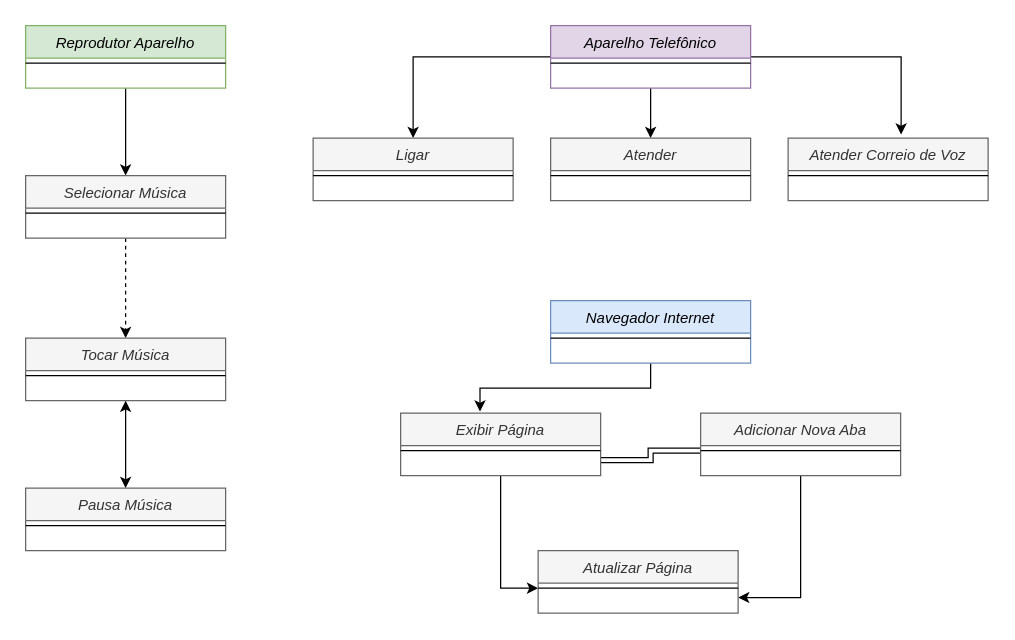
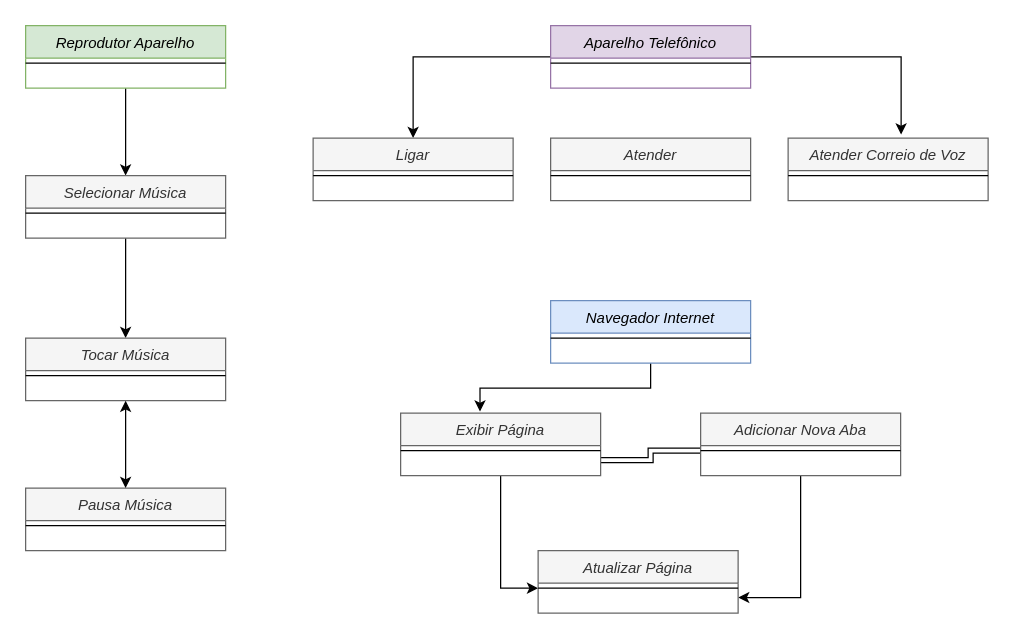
(651, 110) -> none
(126, 285) -> (126, 285)
